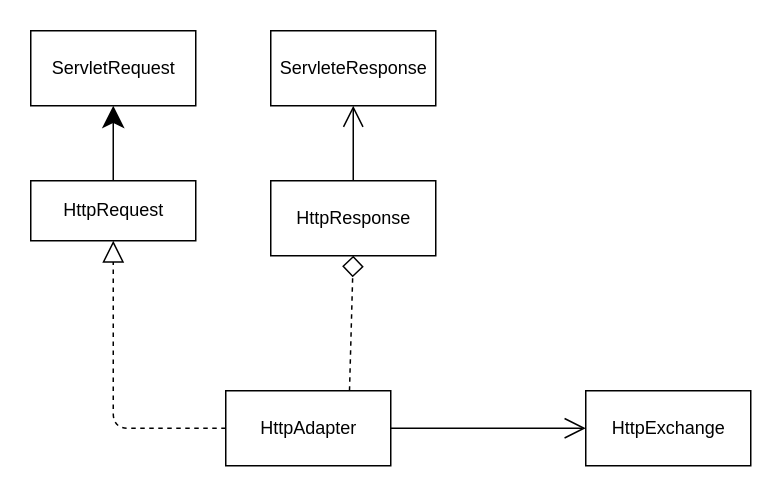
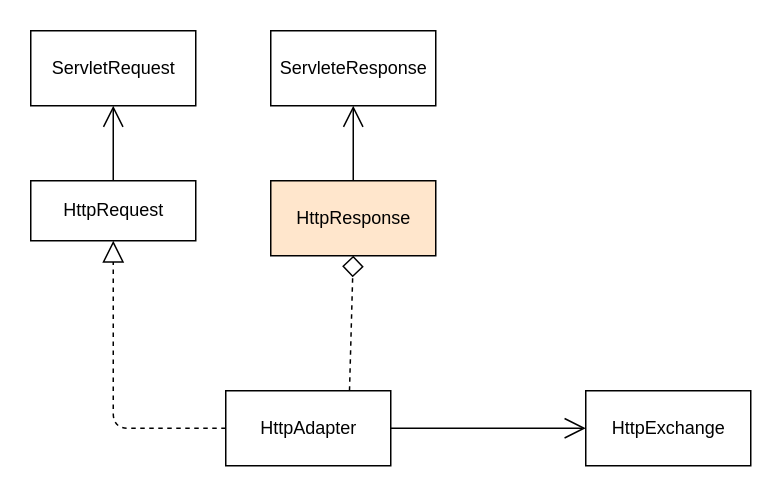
(113, 124) -> (113, 118)
(353, 218) -> (353, 218)
